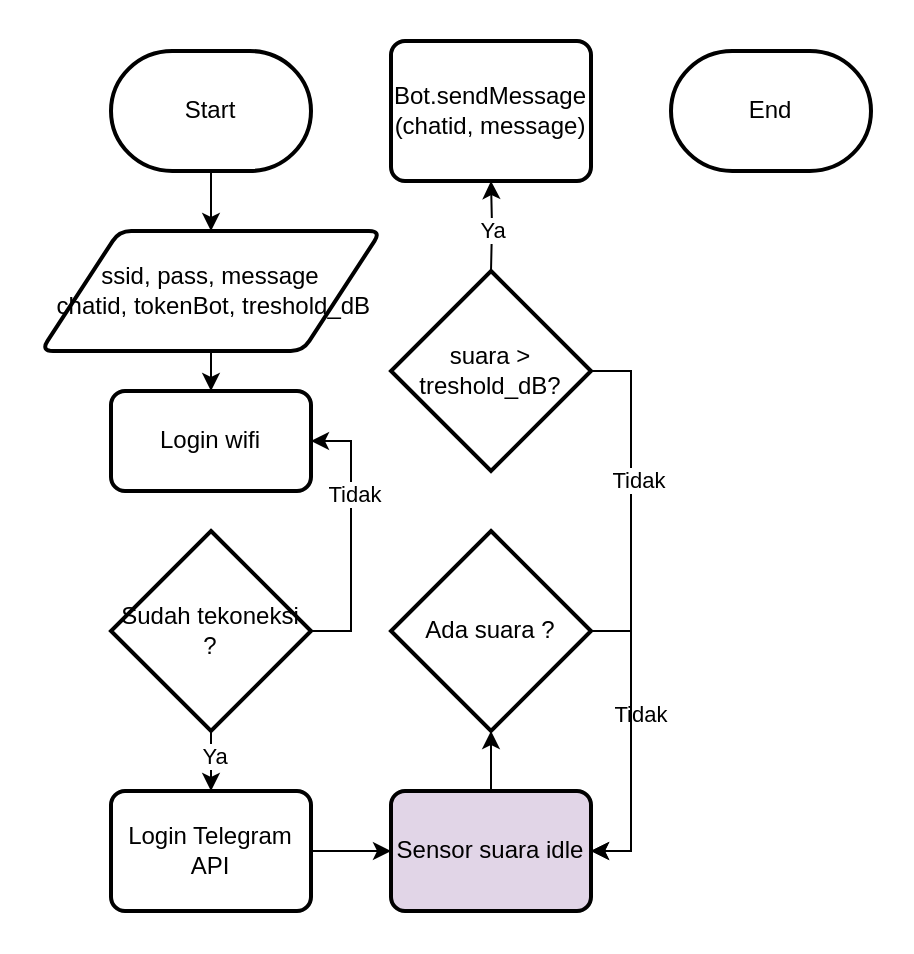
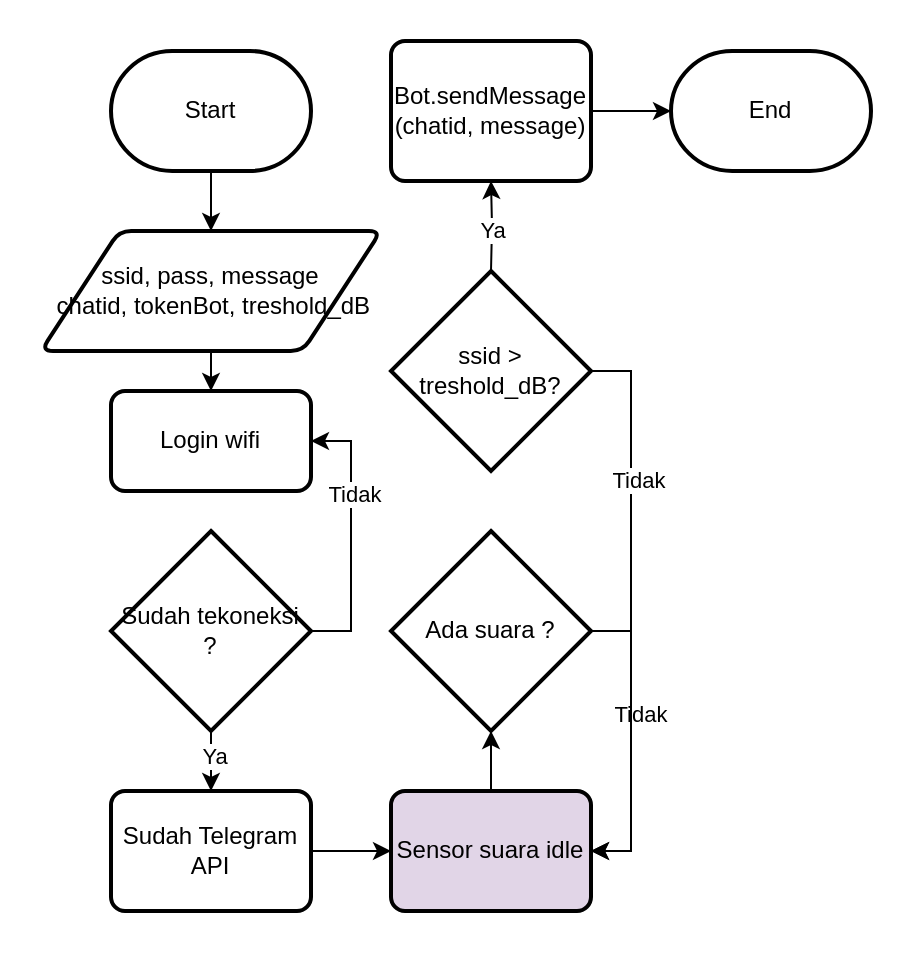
none -> (624, 111)
(491, 371) -> (491, 371)
(211, 851) -> (211, 851)
